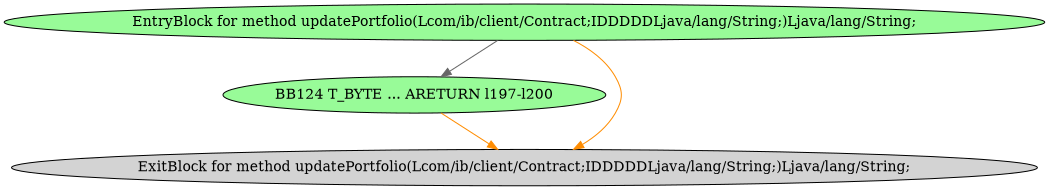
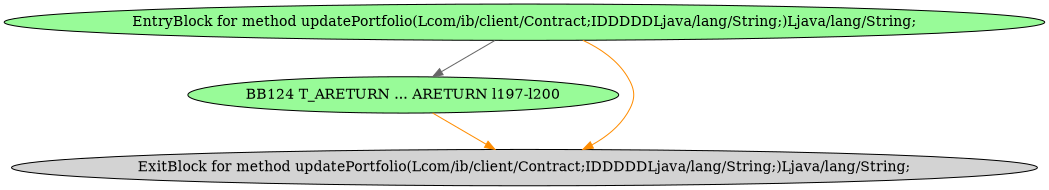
(414, 95) -> (403, 95)
